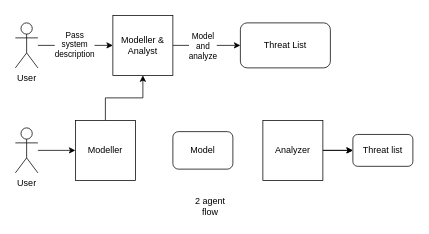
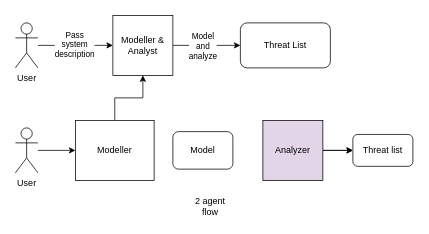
(105, 150) -> (115, 150)
(293, 150) -> (293, 150)
